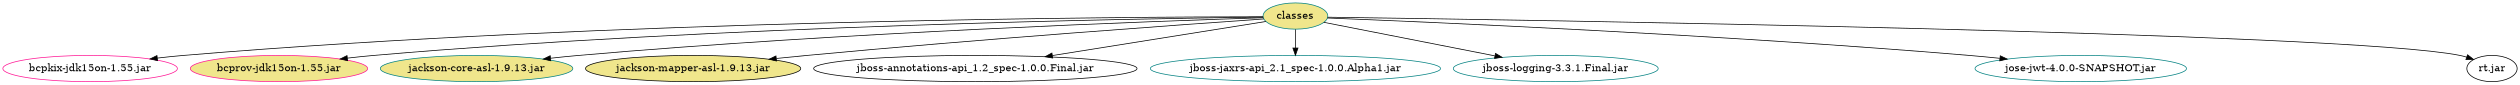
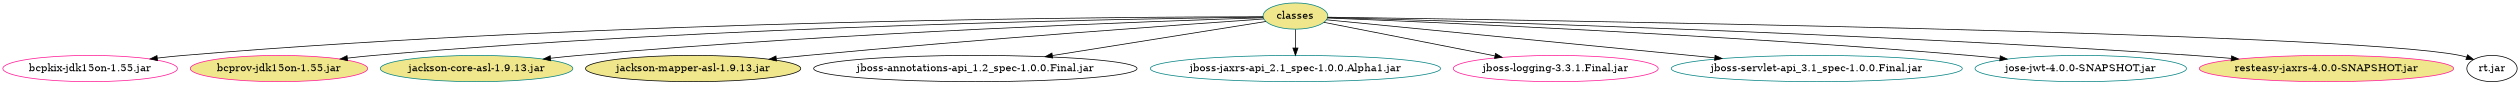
(1556, 69) -> (1556, 69)
none -> (1817, 69)
none -> (2326, 69)
